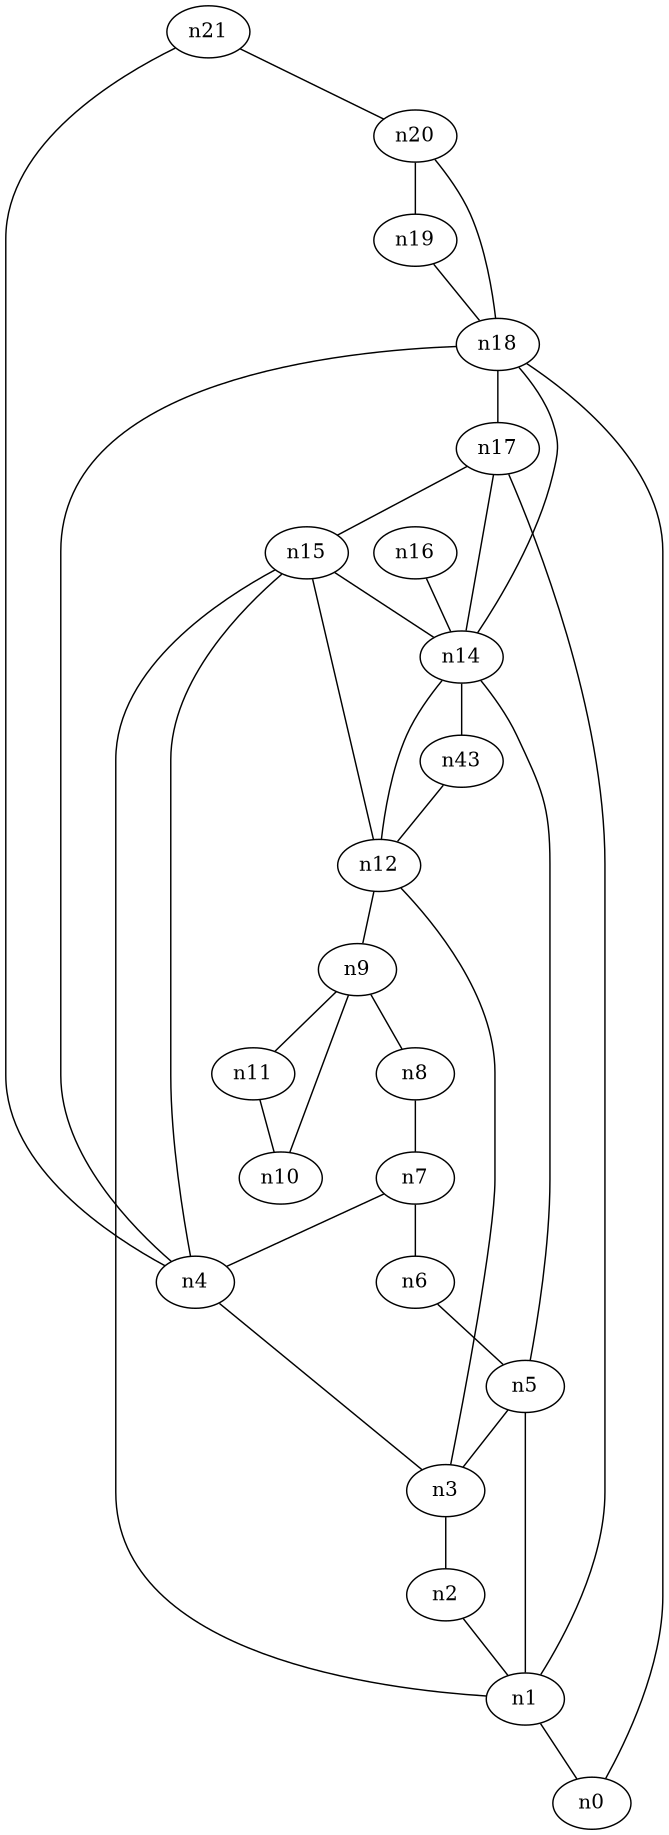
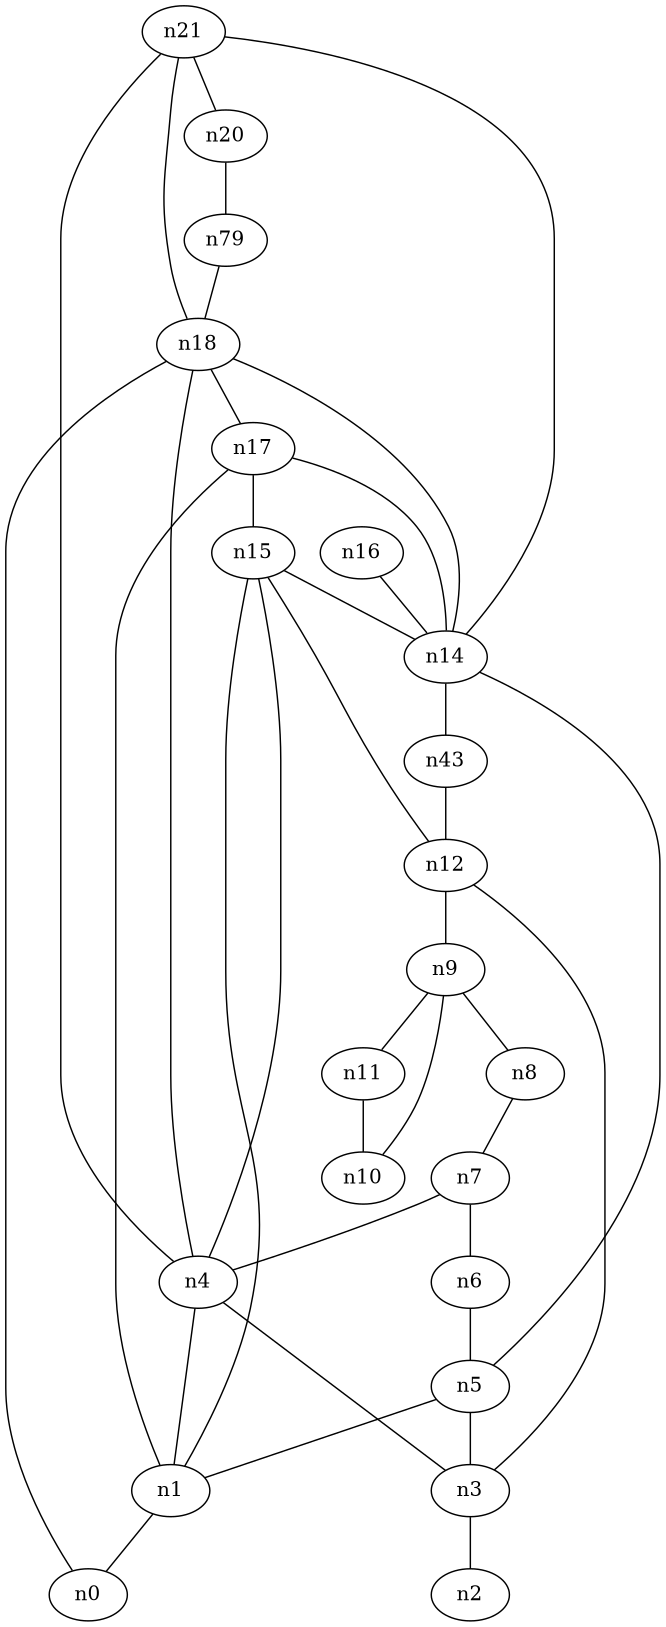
(478, 234) -> (164, 189)
(415, 240) -> (226, 240)
(399, 755) -> (554, 239)
(486, 1647) -> (185, 1386)
